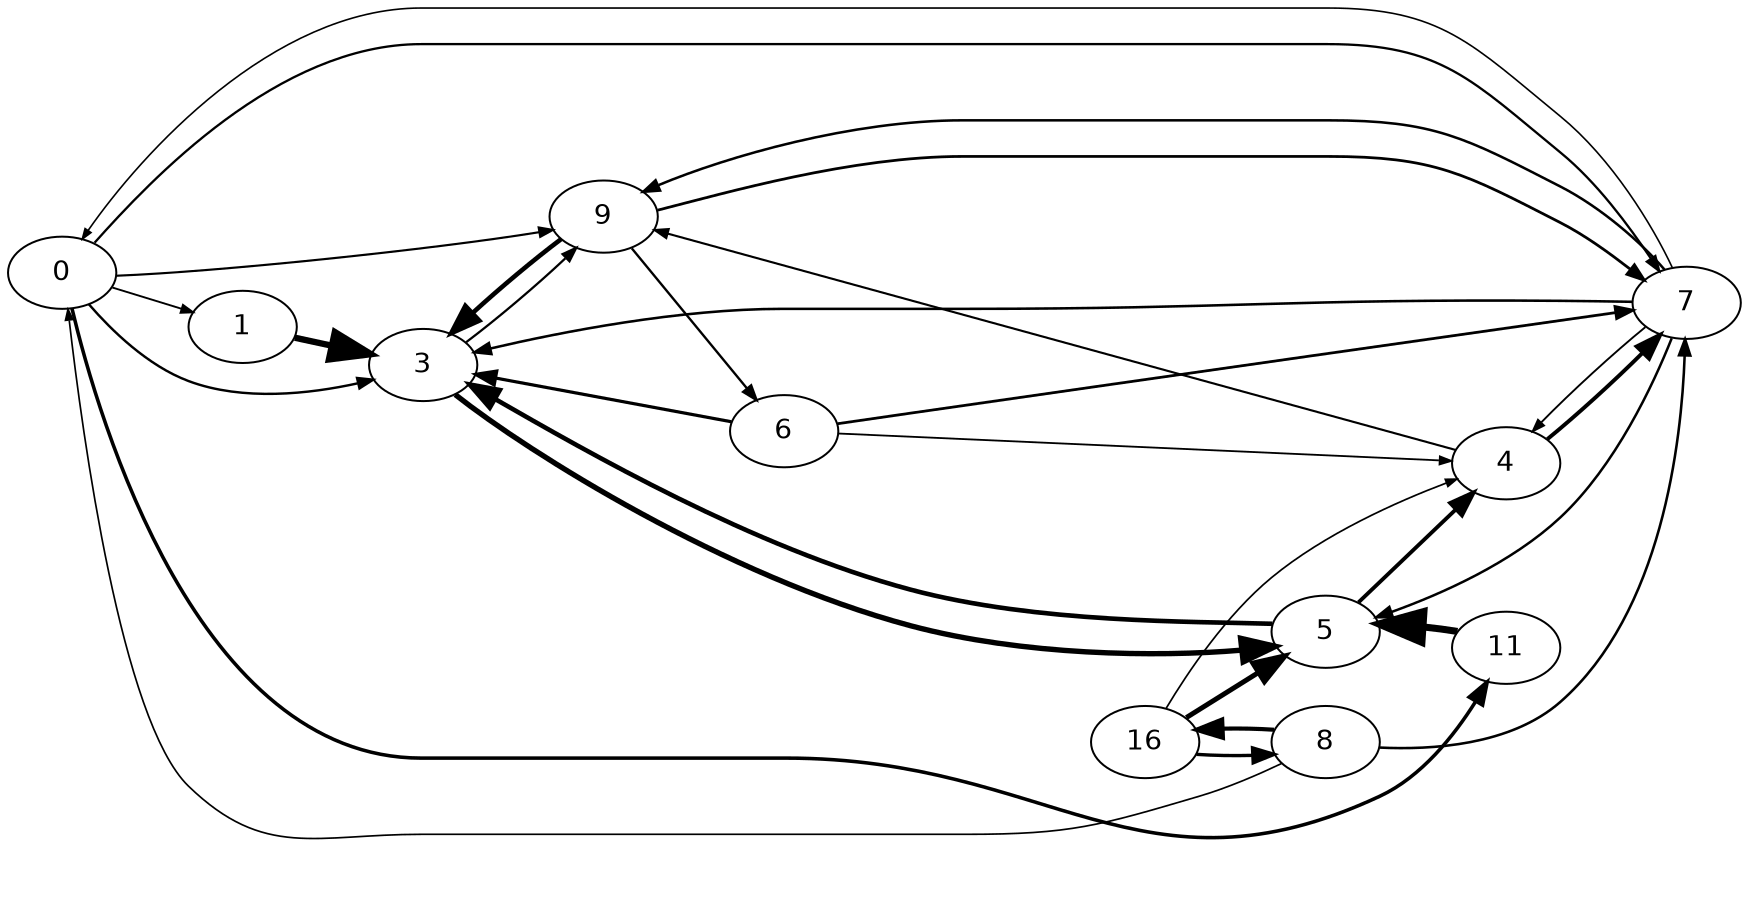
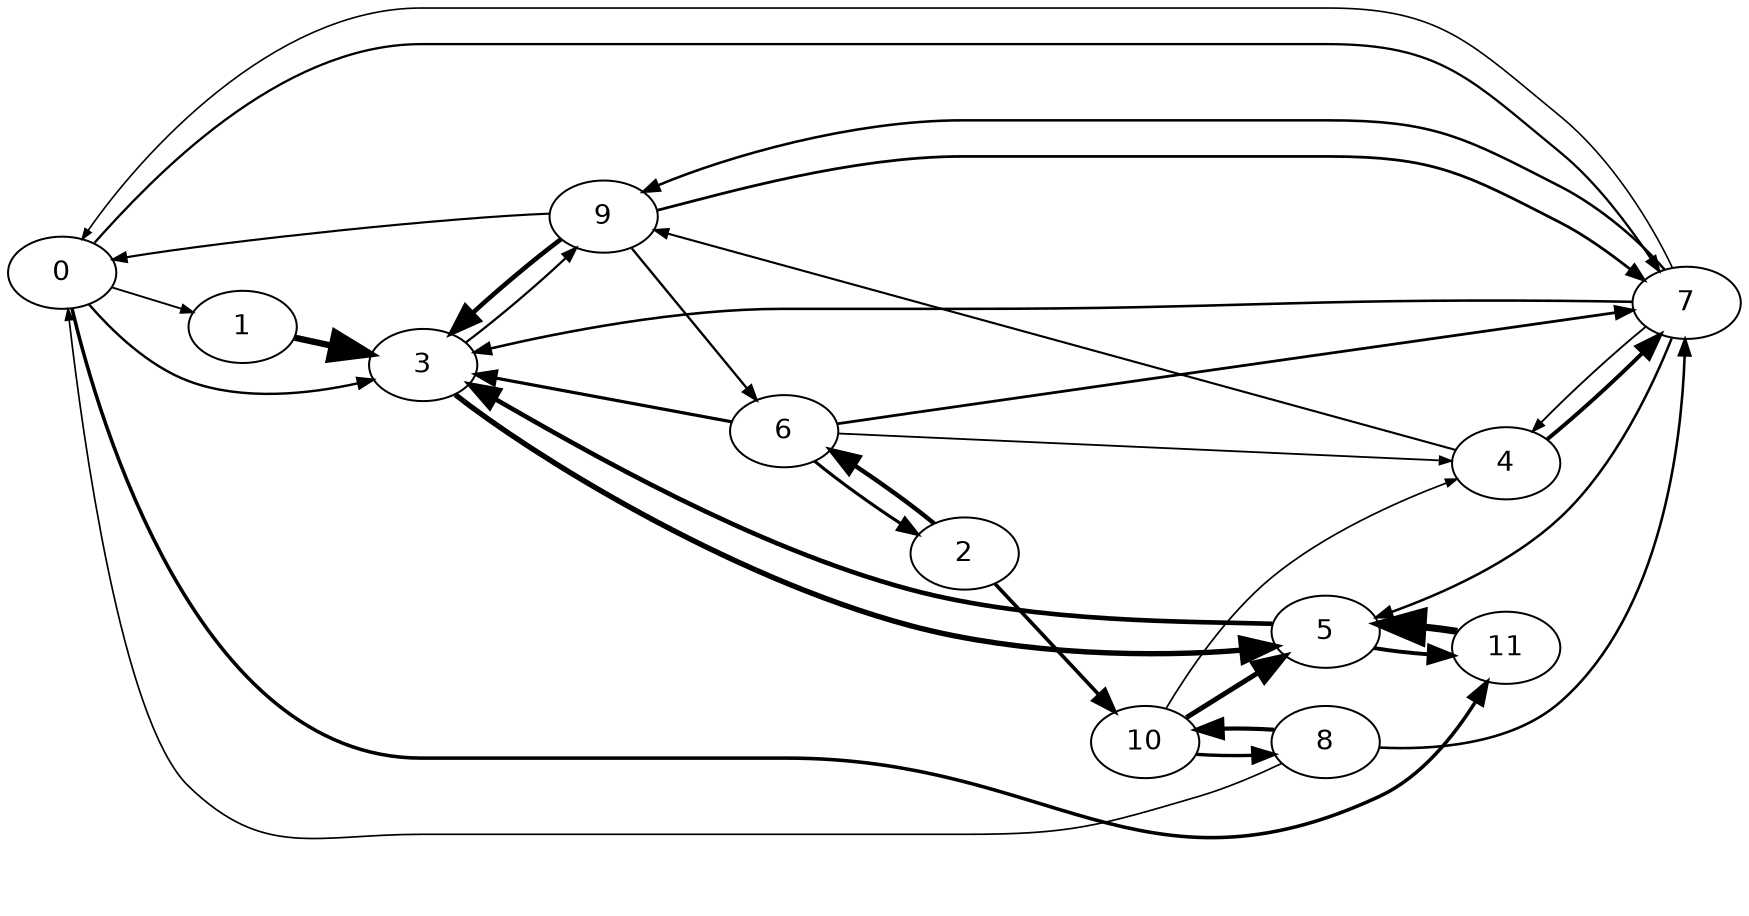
(328, 259) -> (338, 231)
none -> (965, 554)
(1407, 556) -> (1401, 652)
(1145, 742) -> (1145, 742)
